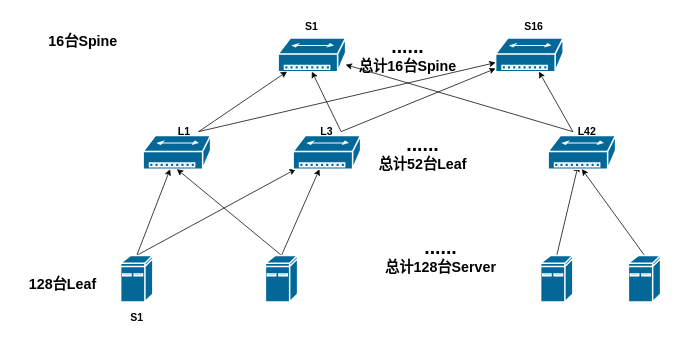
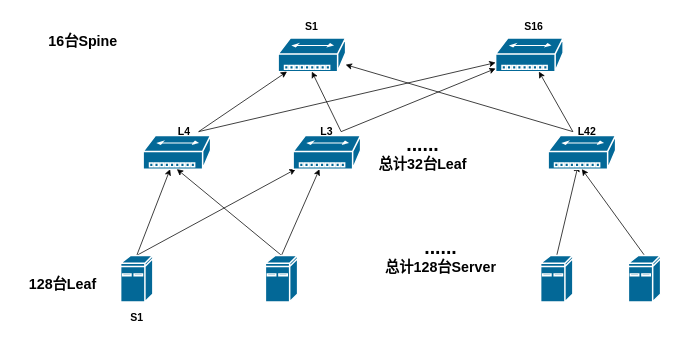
(408, 55) -> none
(184, 132) -> (184, 132)
(423, 153) -> (423, 153)
